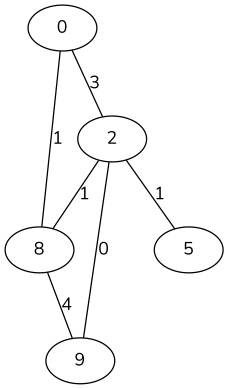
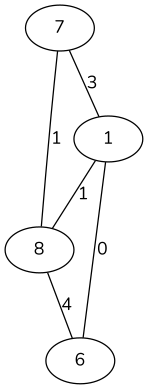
(62, 28) -> (60, 28)
(112, 139) -> (108, 139)
(189, 250) -> none
(80, 361) -> (80, 361)
